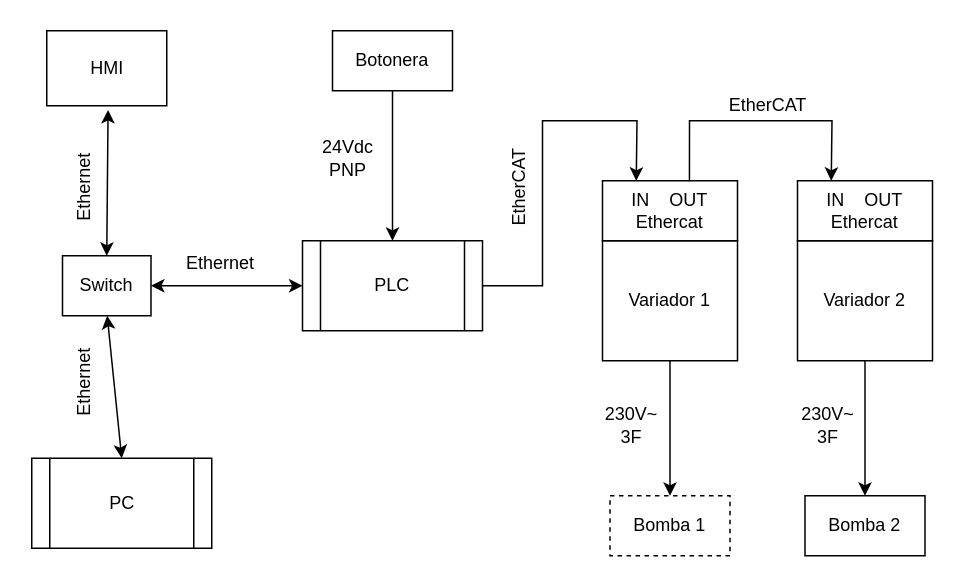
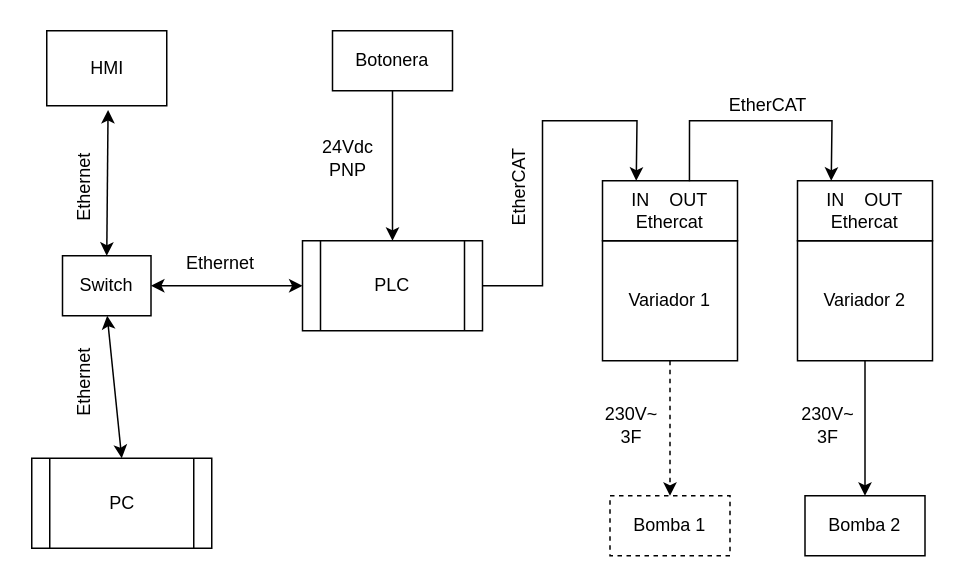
(670, 424) -> (670, 424)
